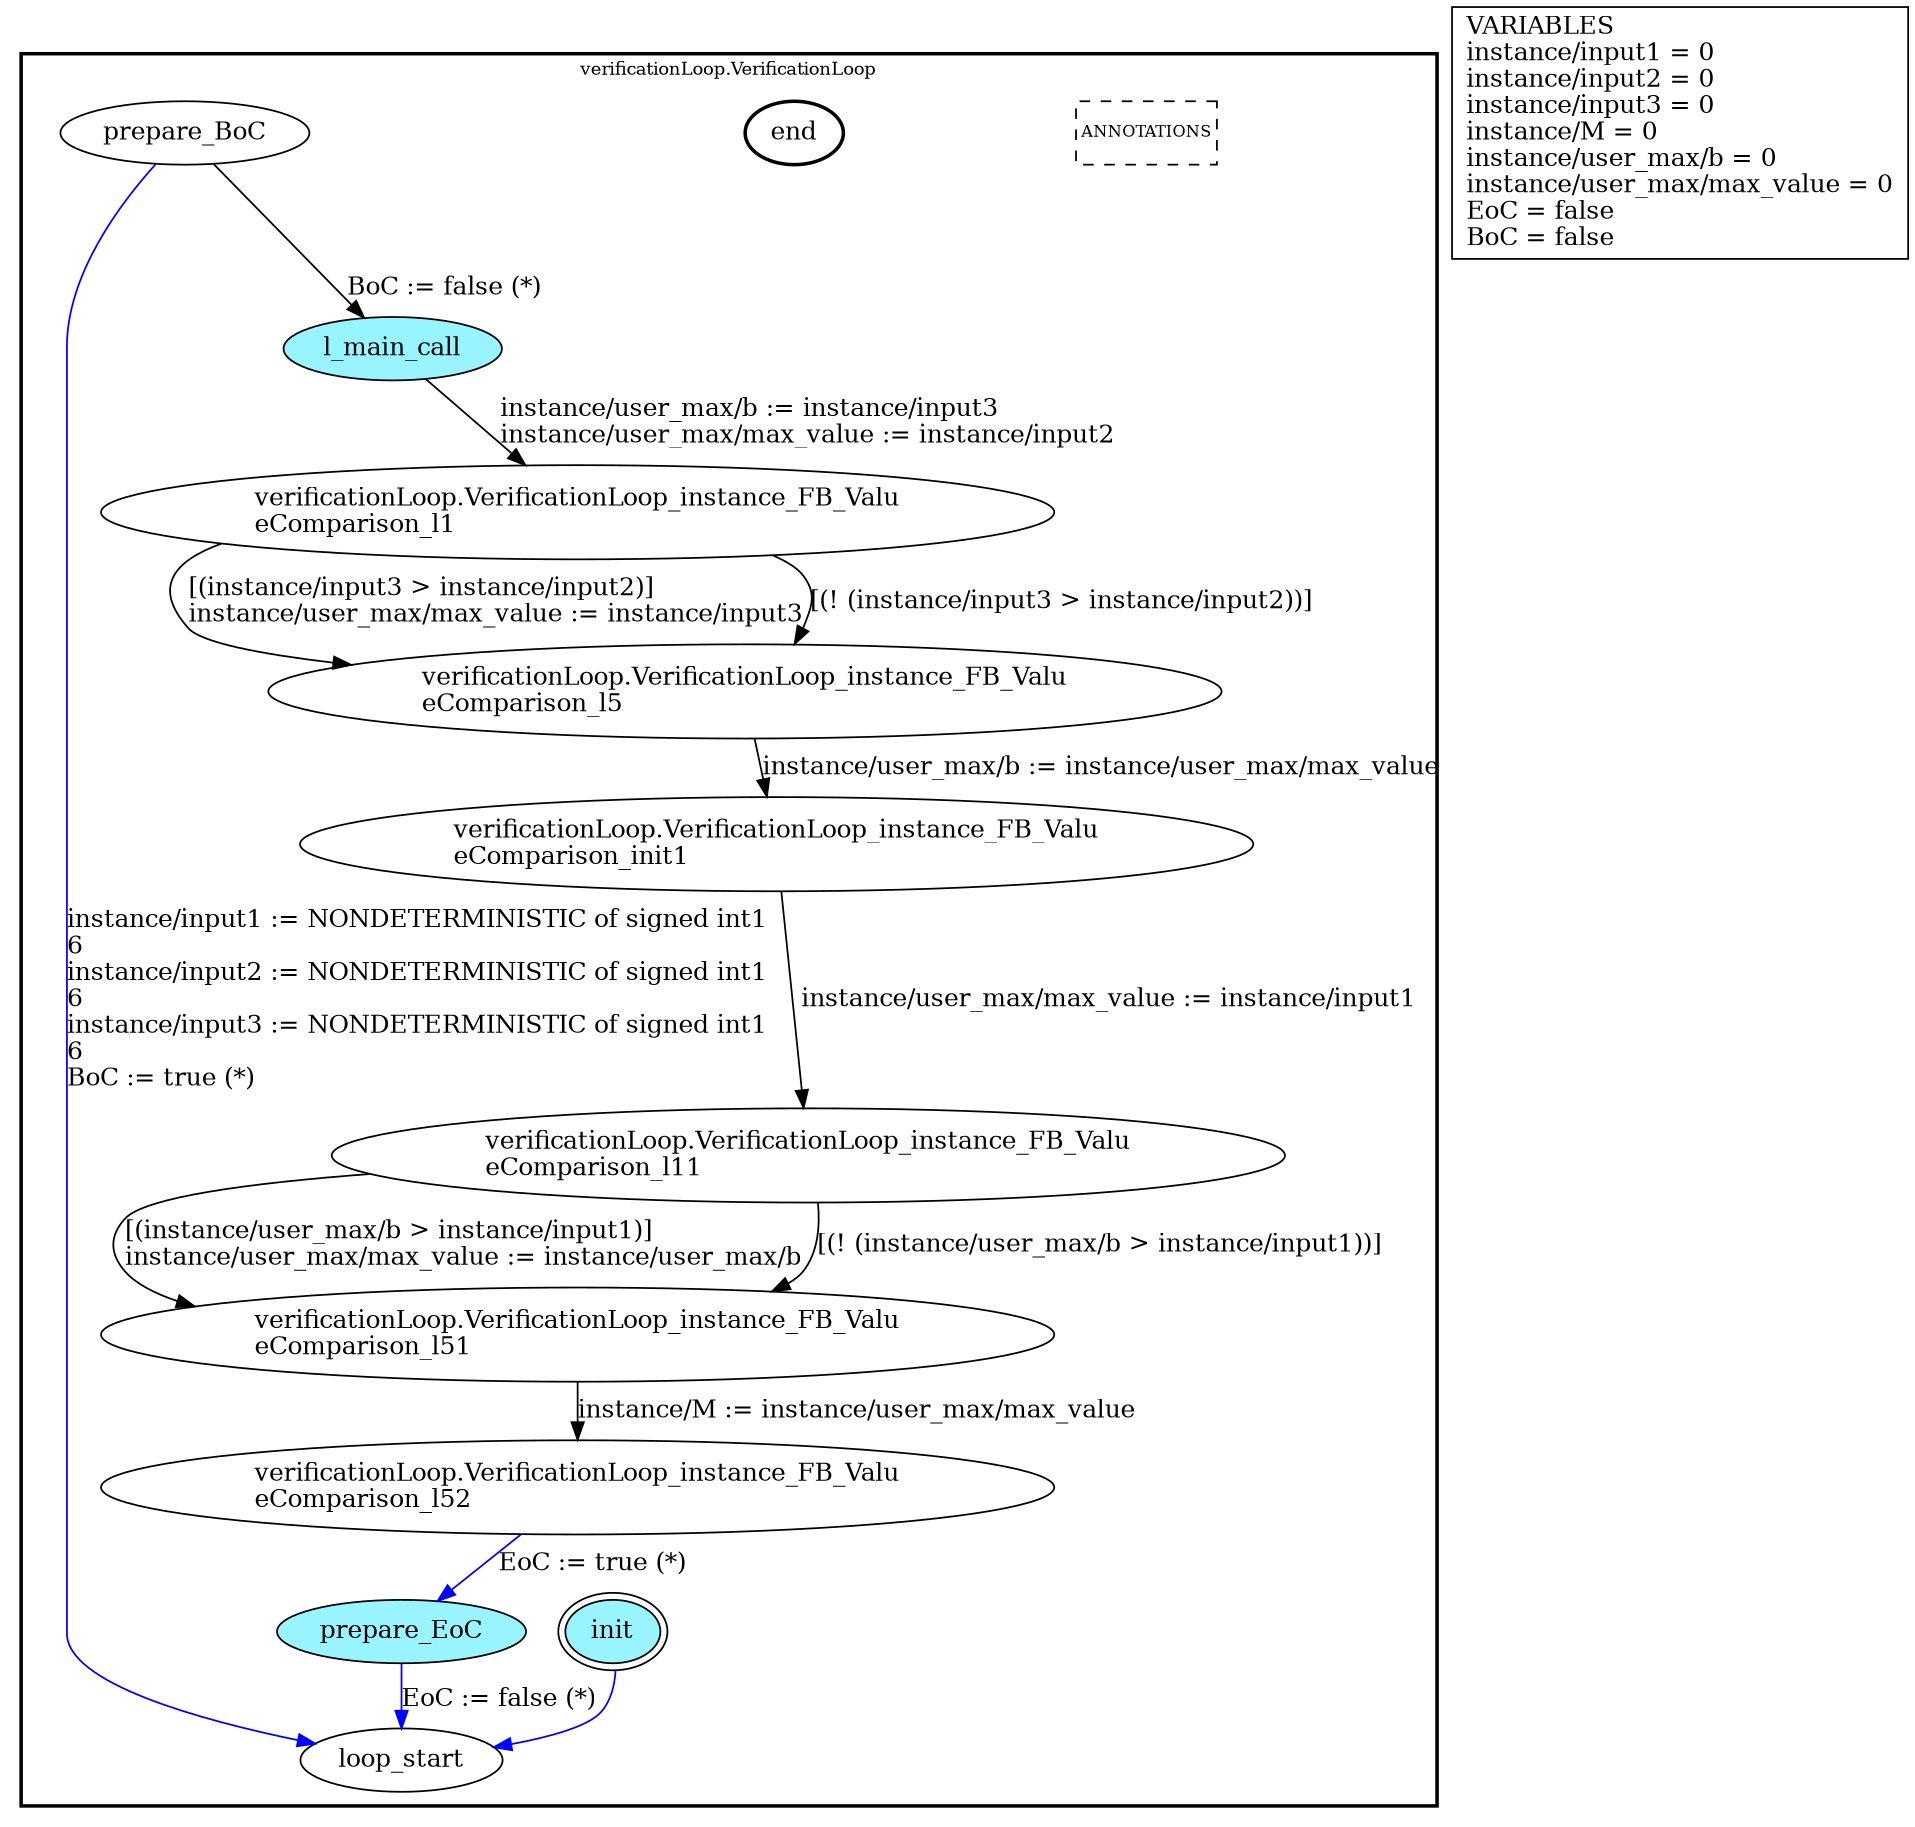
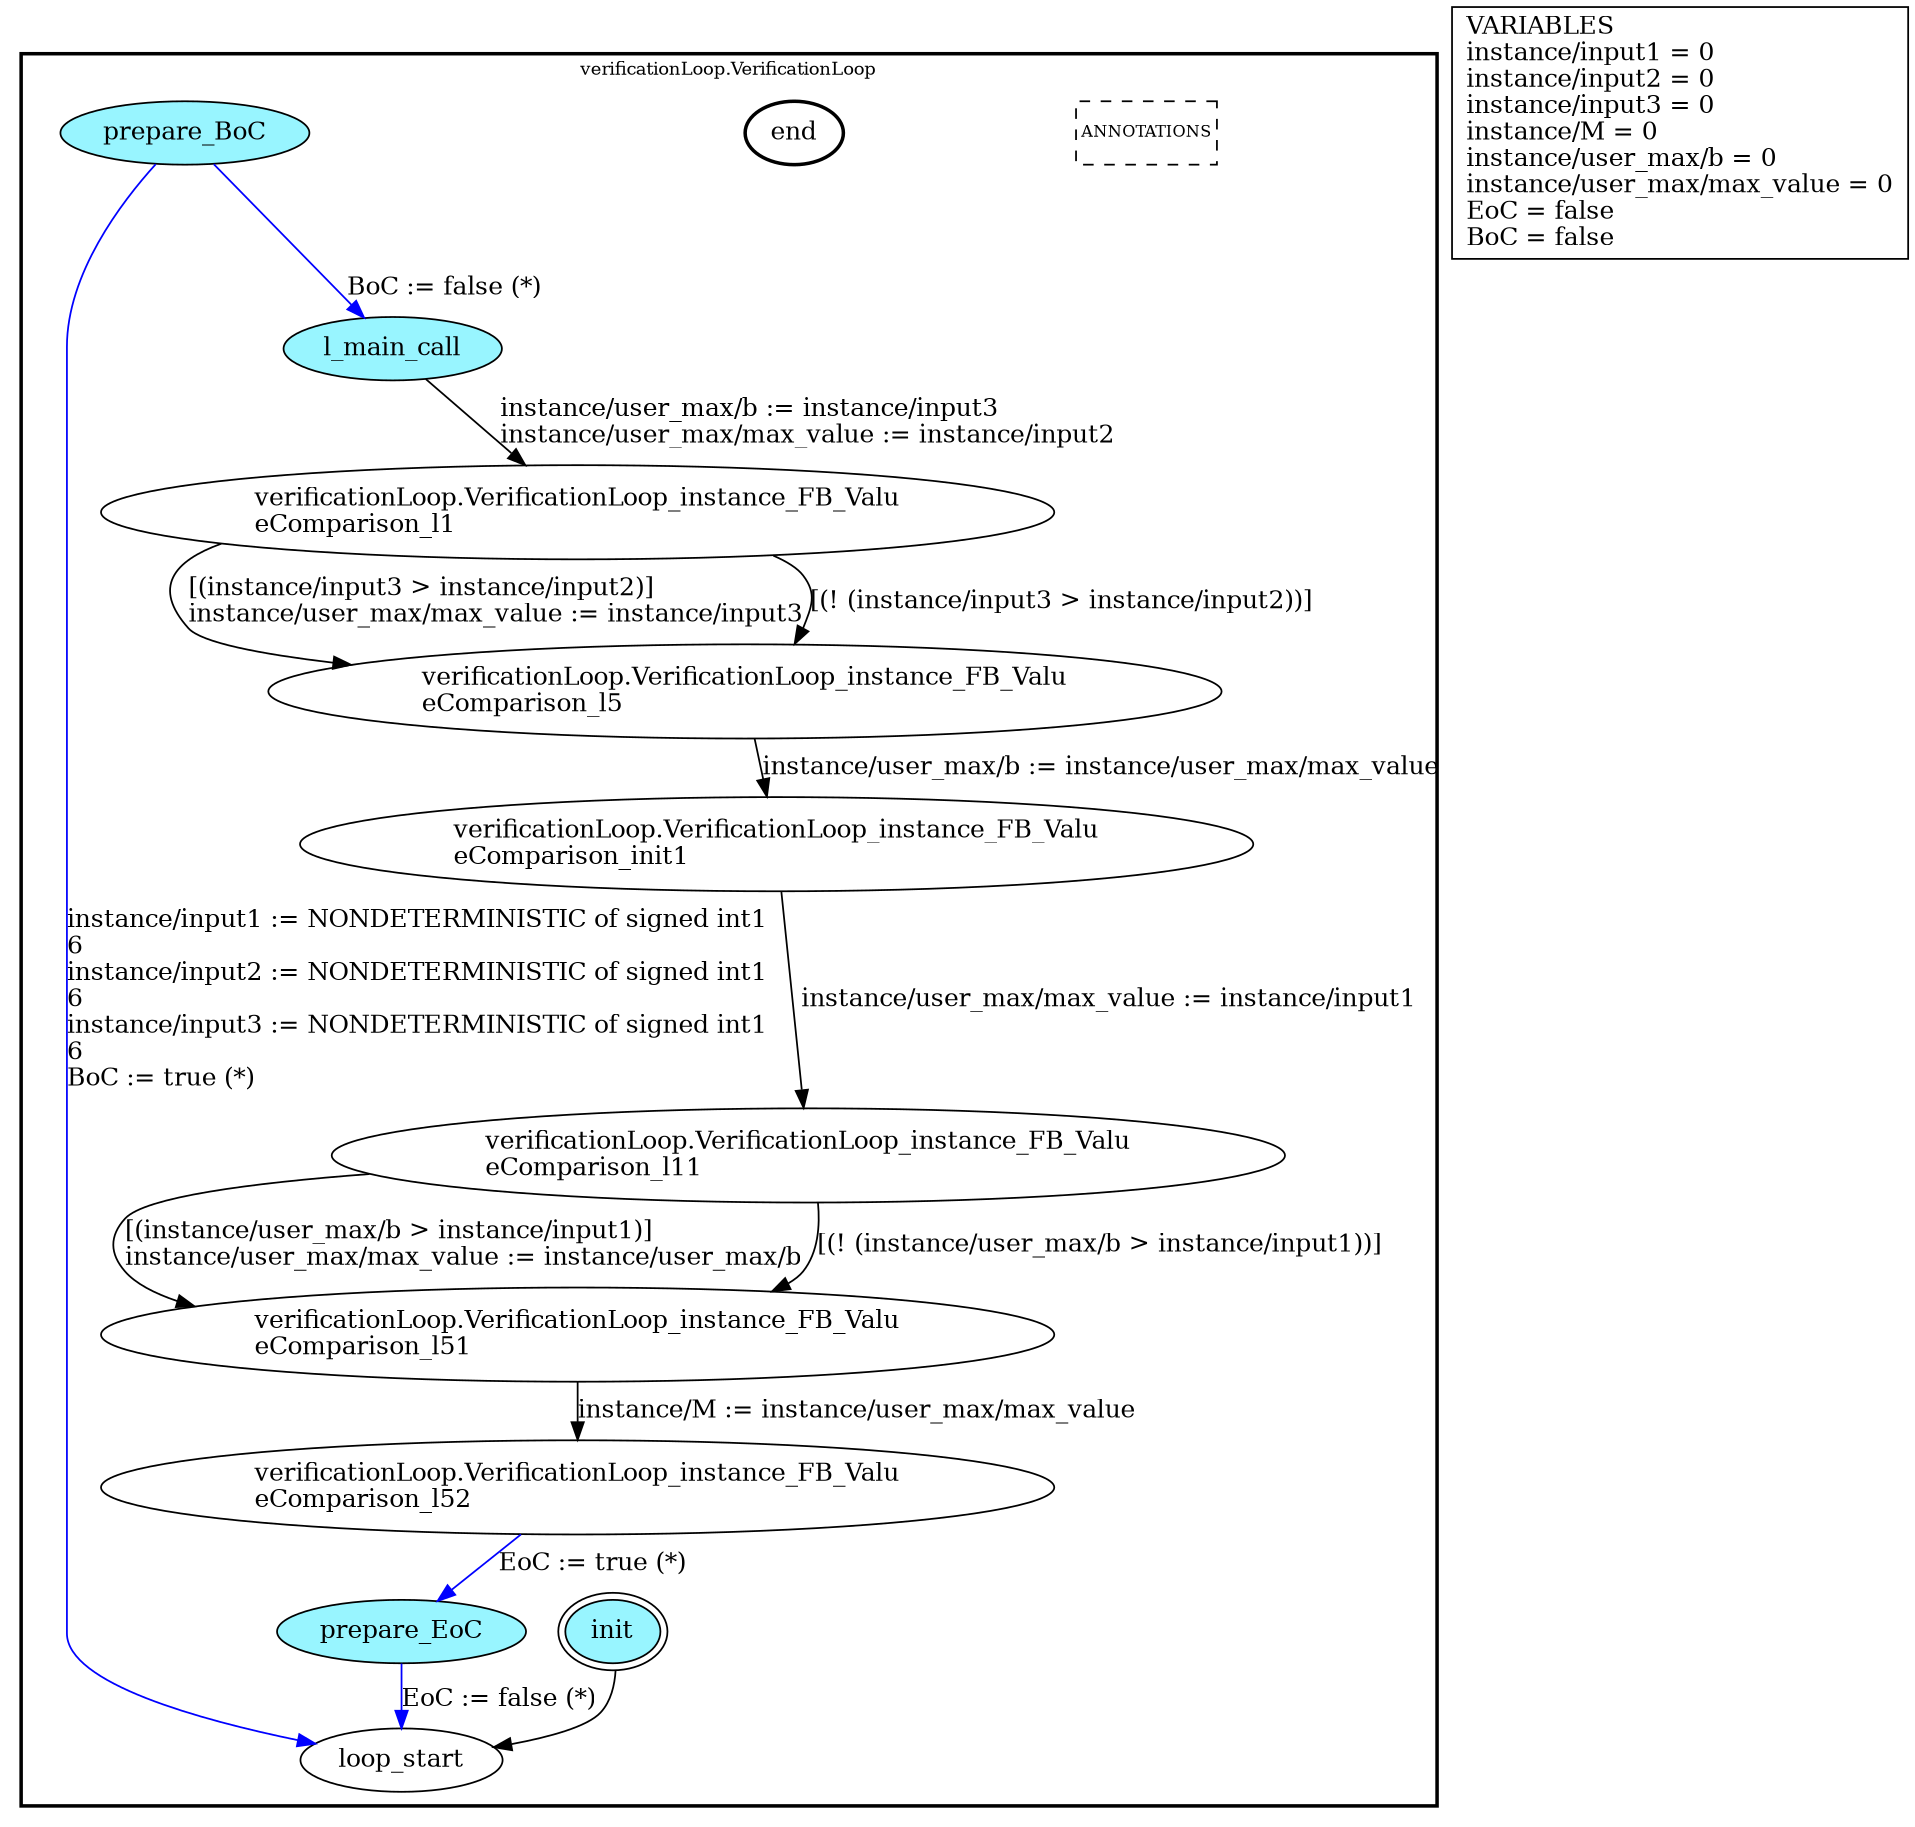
(185, 133) -> (185, 133)
(283, 235) -> (283, 235)
(580, 1725) -> (580, 1725)
